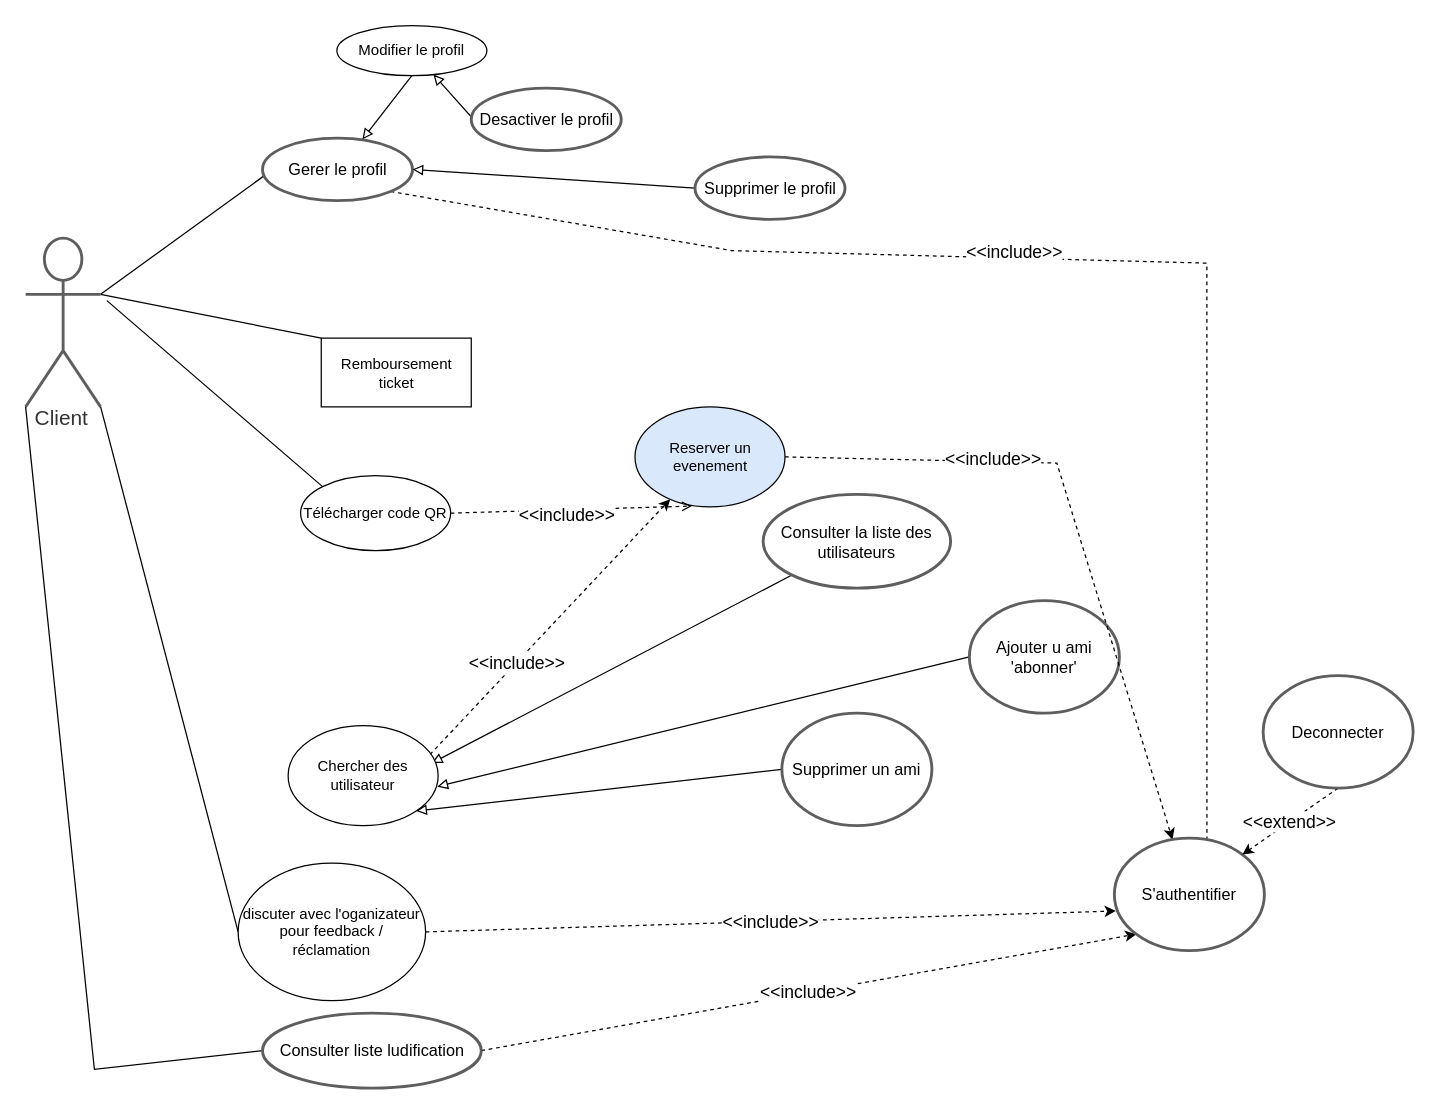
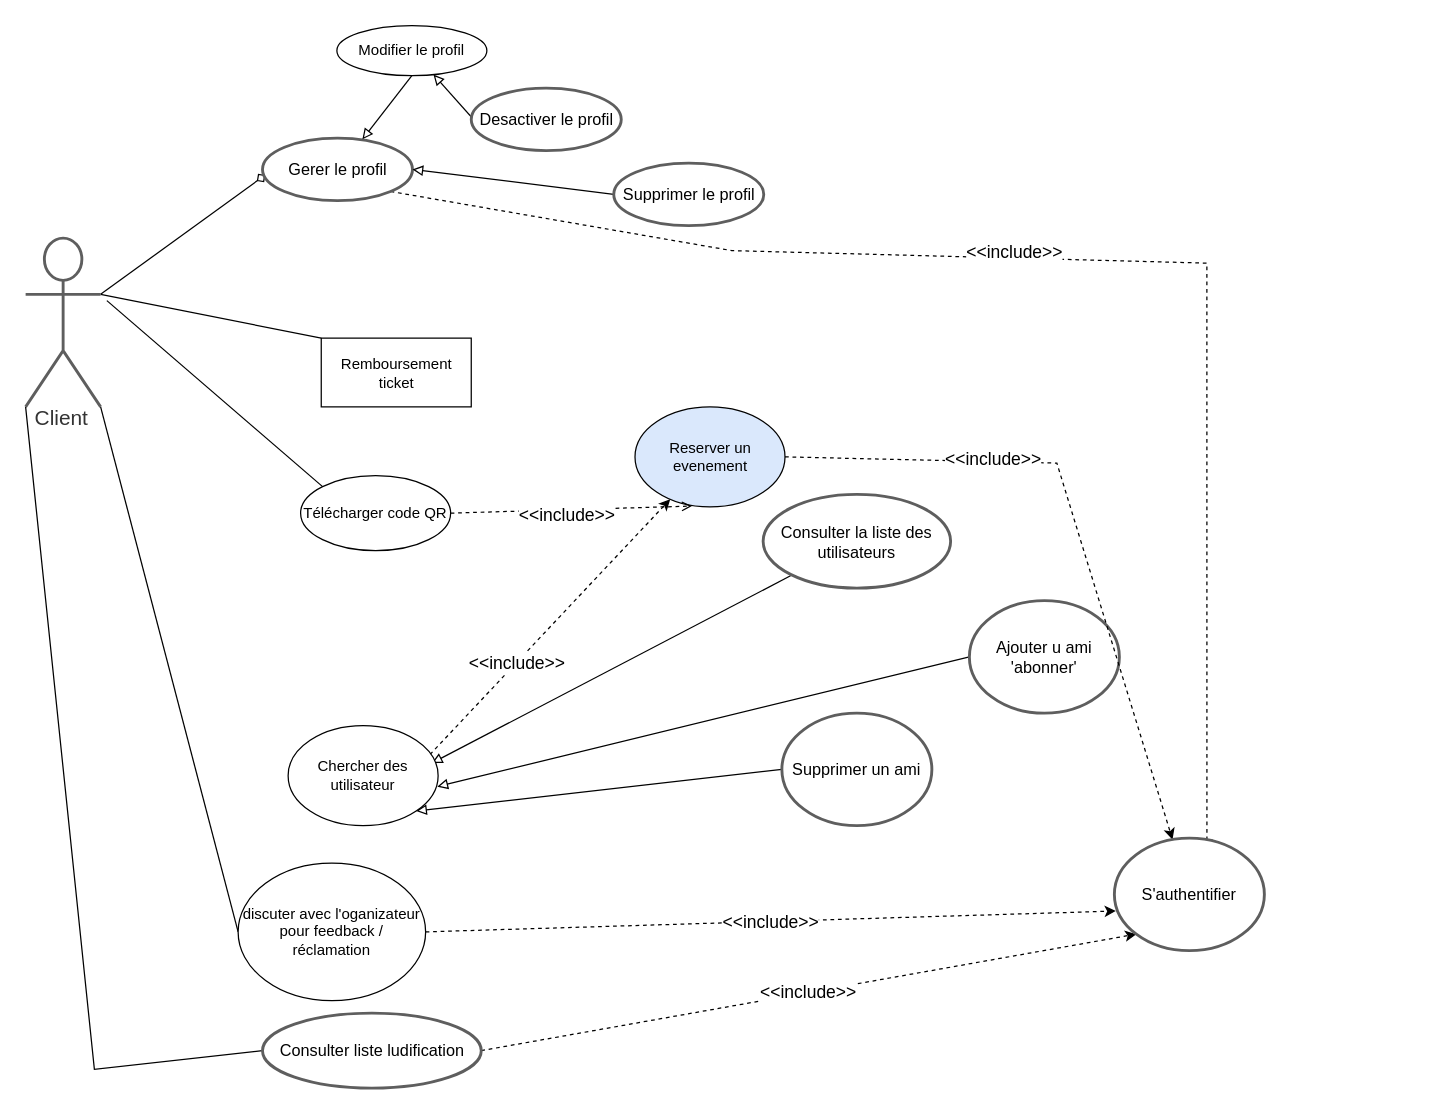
(260, 179) -> (257, 181)
(770, 188) -> (689, 194)
(1338, 732) -> none
(1308, 809) -> none
